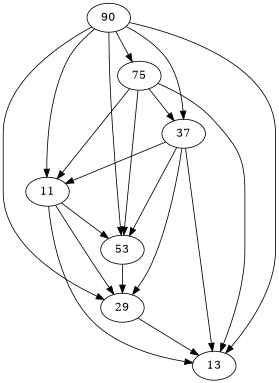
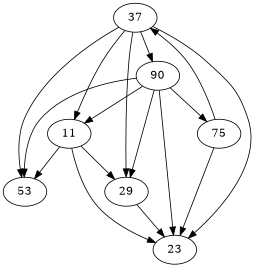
(167, 60) -> (145, 43)
(96, 131) -> none
(131, 162) -> none
(122, 275) -> none
(214, 366) -> (175, 250)
